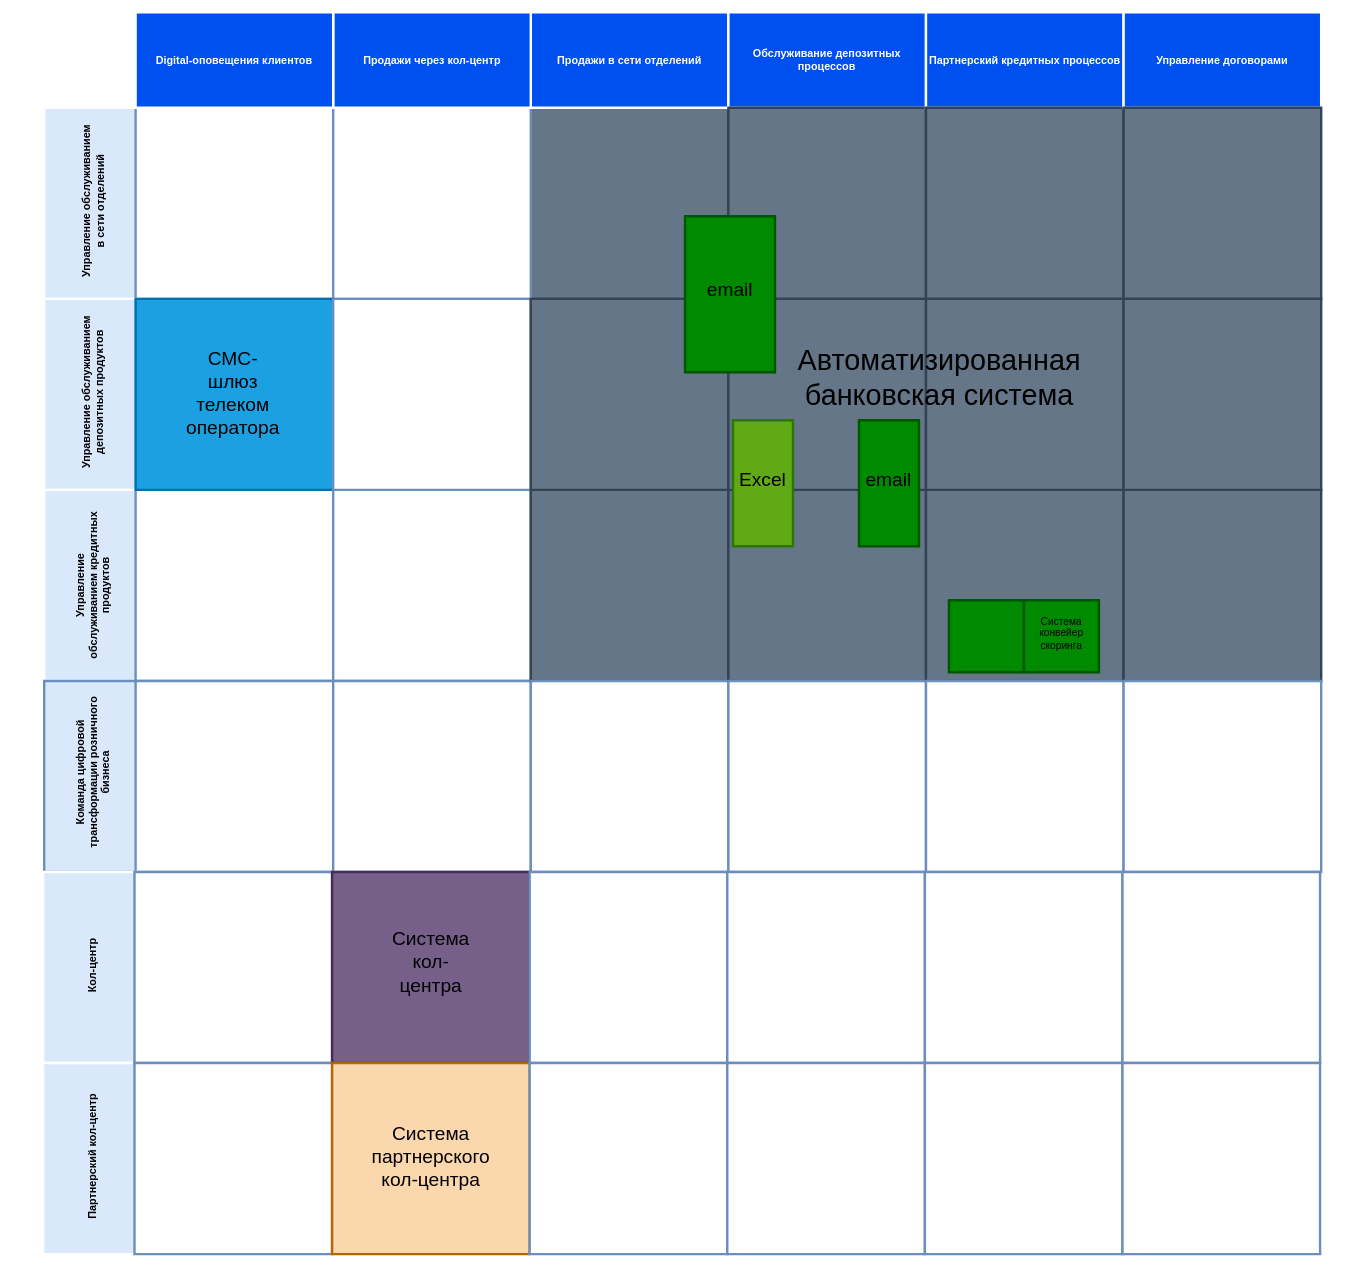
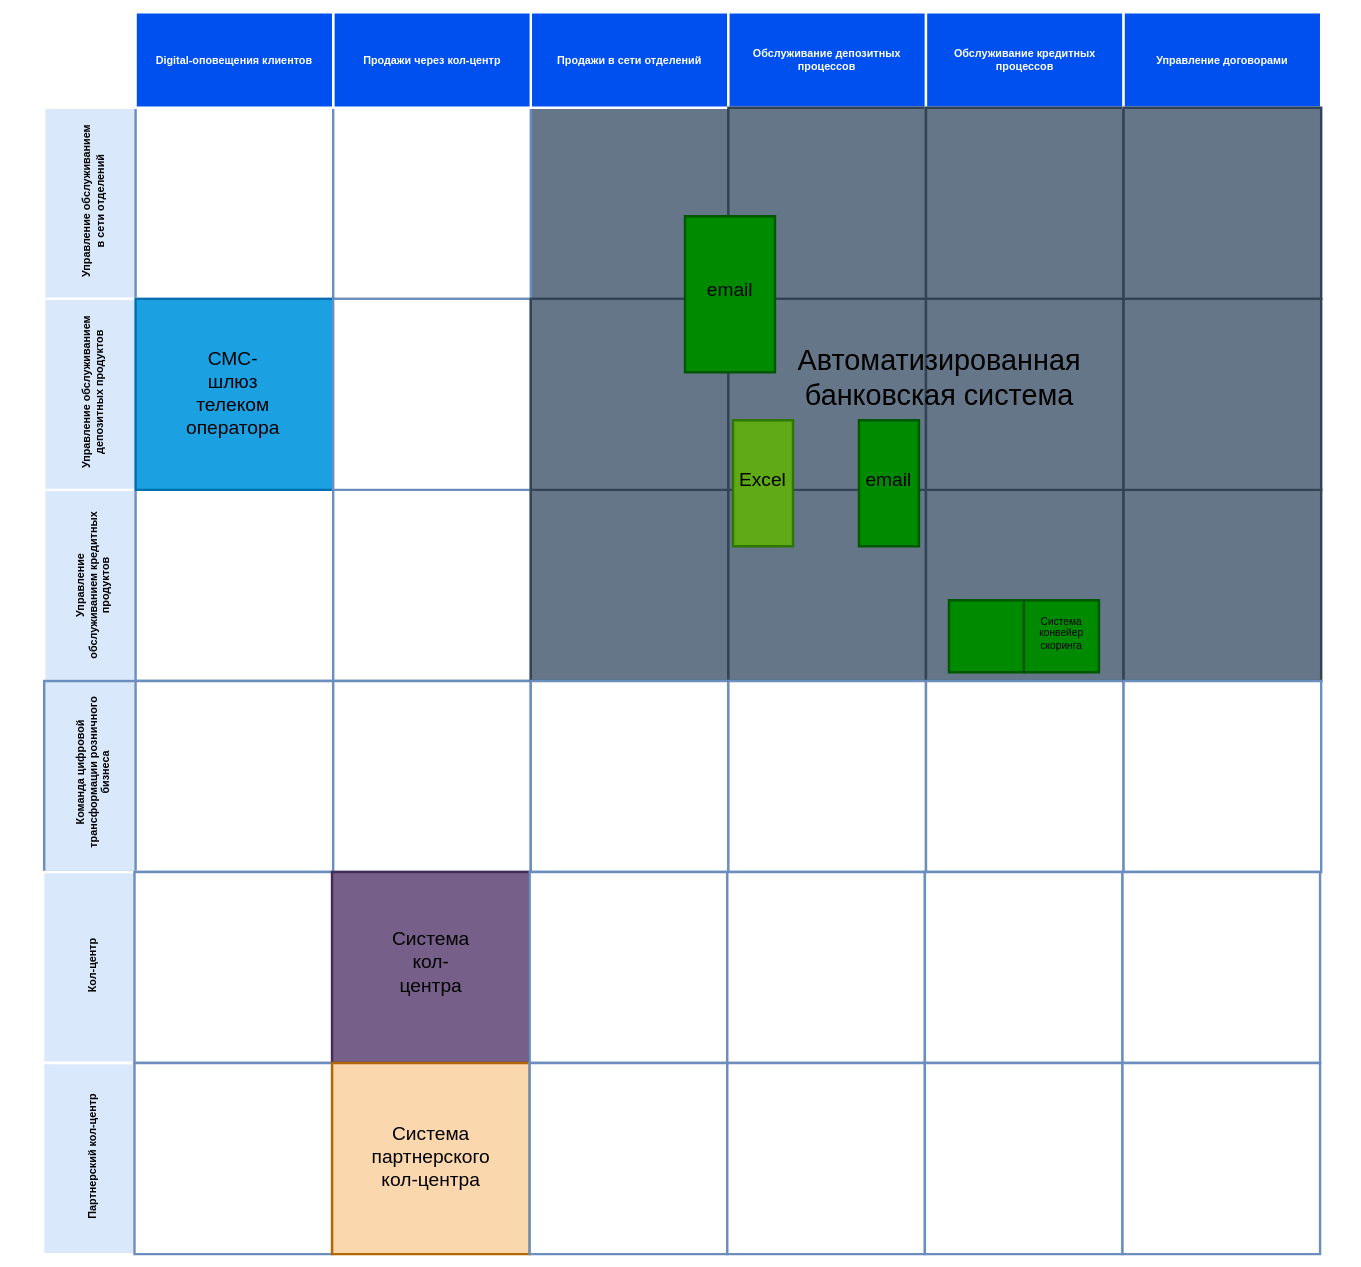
(1025, 60) -> (1025, 60)
